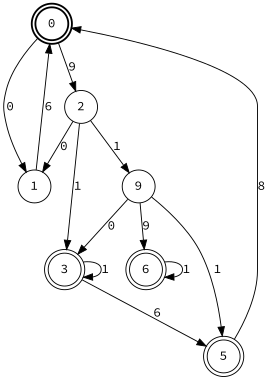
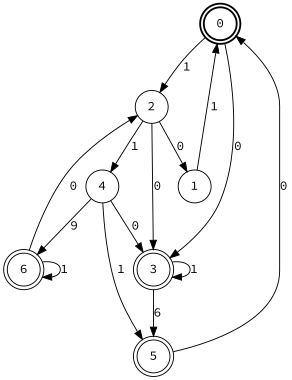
(72, 67) -> (187, 67)
(5, 98) -> (232, 156)
(49, 107) -> (214, 107)
none -> (66, 175)
(78, 186) -> (158, 186)
(139, 186) -> (102, 186)
(262, 186) -> (284, 186)
